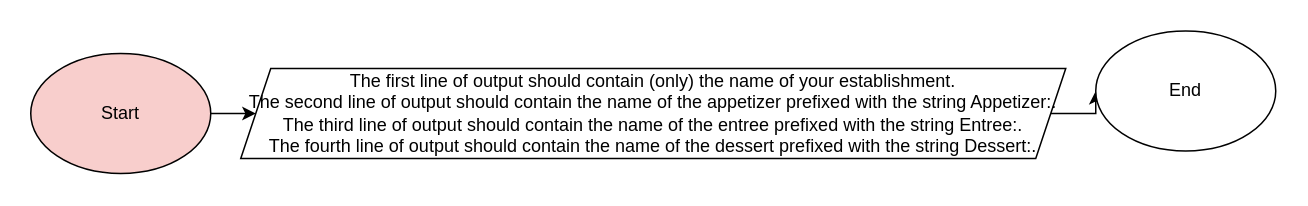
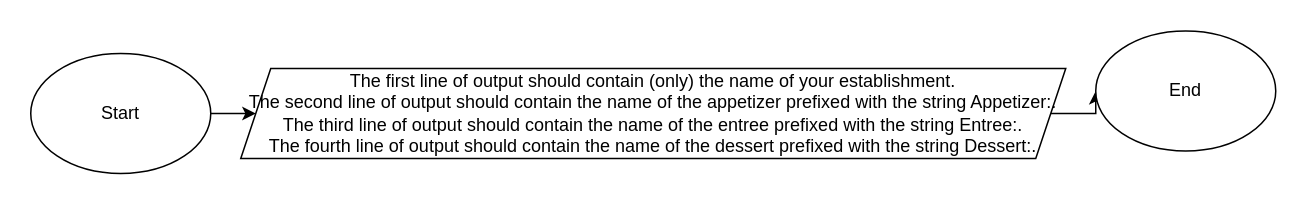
(121, 113) -> (121, 113)
